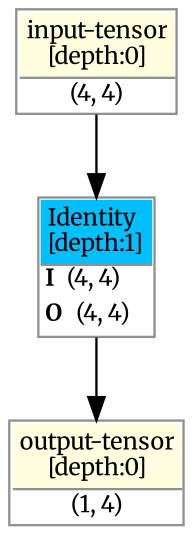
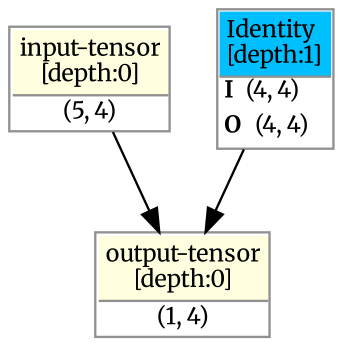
(98, 94) -> (91, 112)
(96, 144) -> (131, 172)
